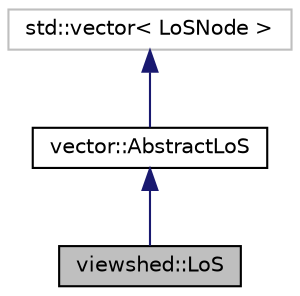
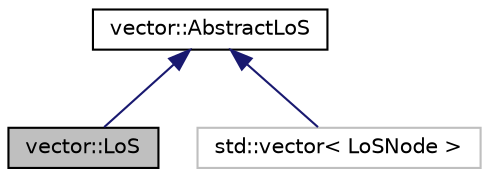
(150, 100) -> (283, 96)
(150, 266) -> (83, 148)
